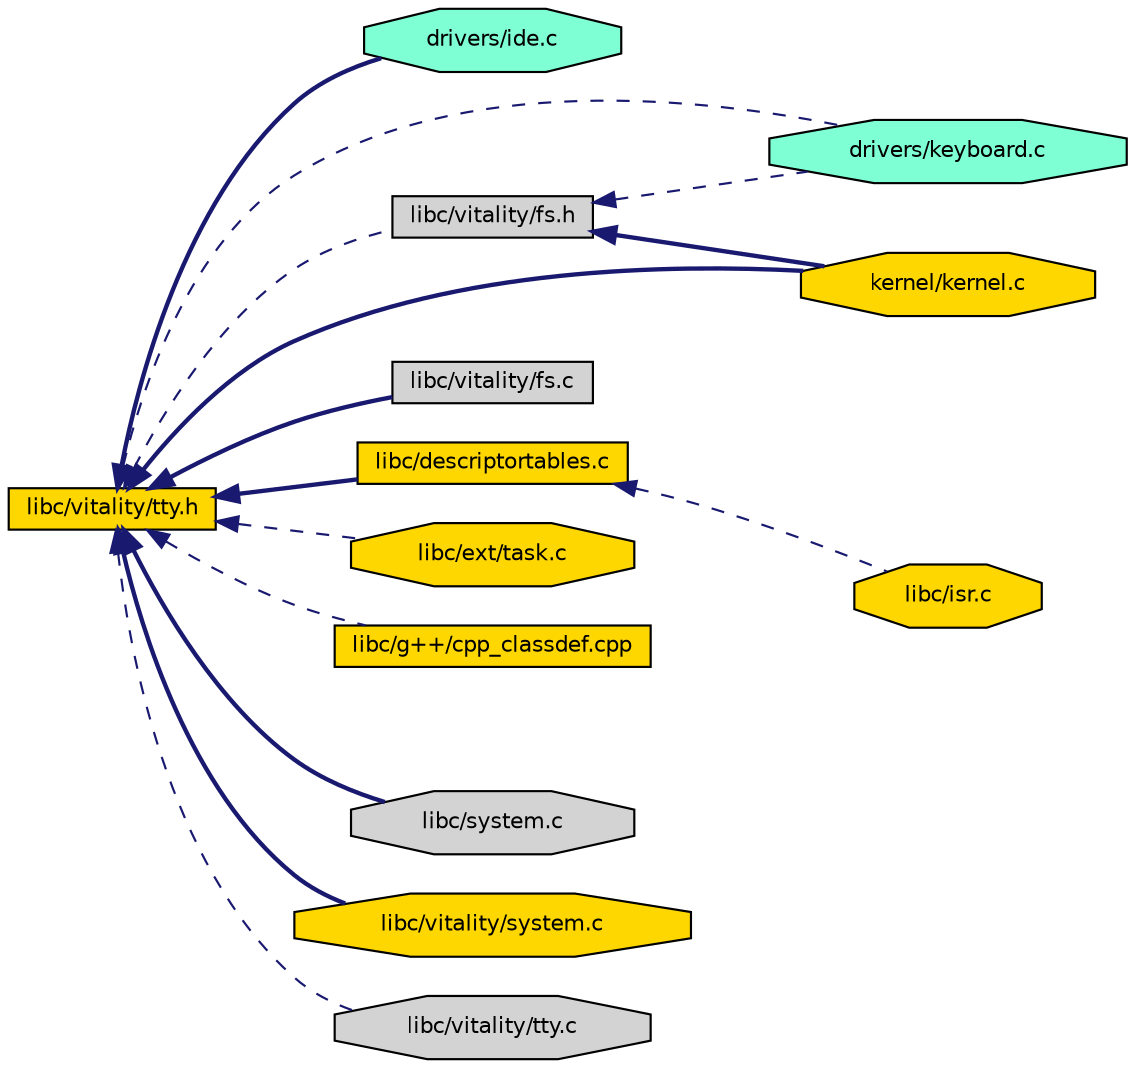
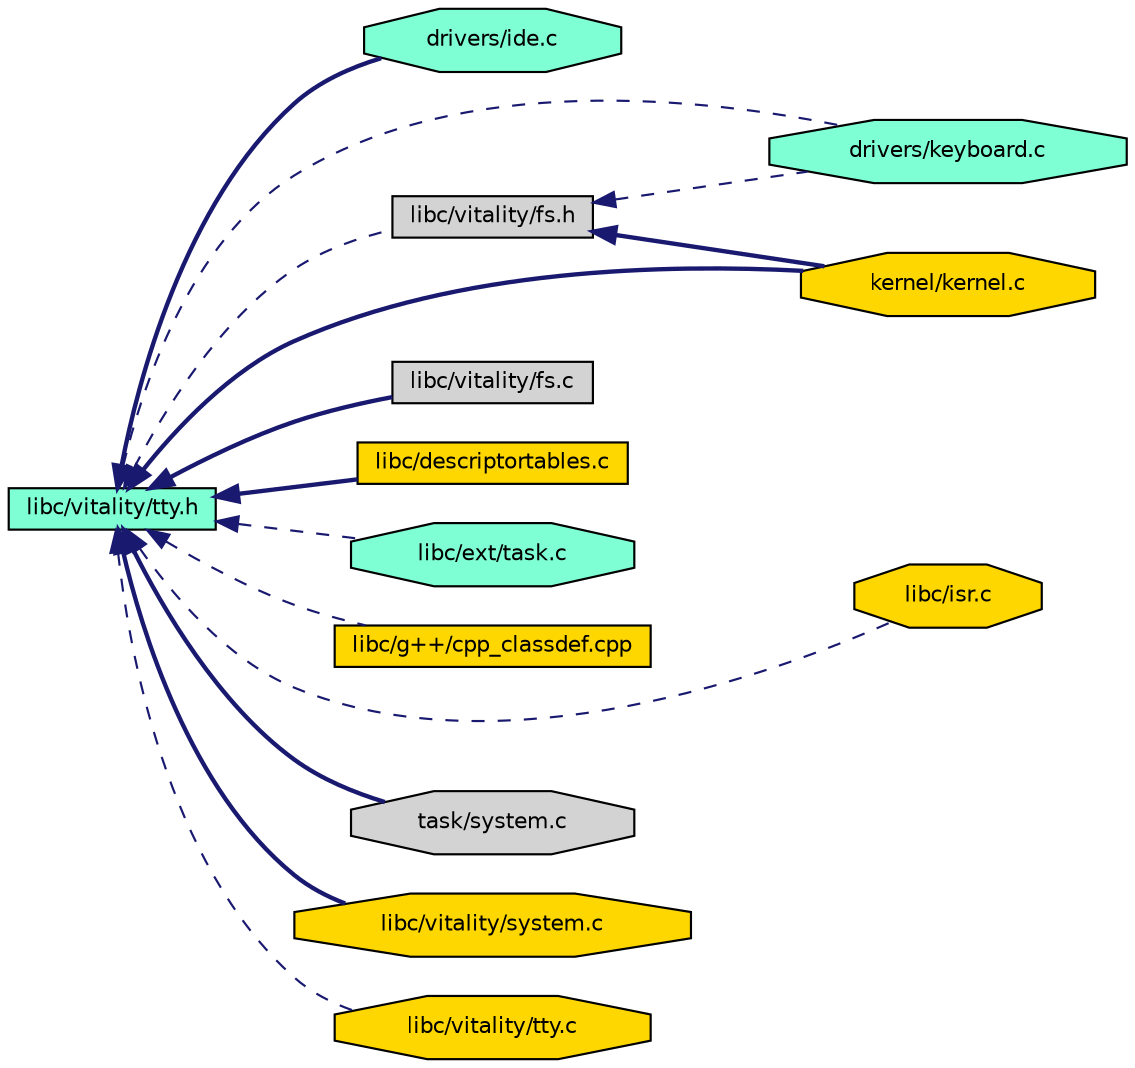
(112, 509) -> (112, 509)
(763, 525) -> (493, 720)
(493, 555) -> (493, 555)
(493, 823) -> (493, 823)
(493, 1028) -> (493, 1028)
